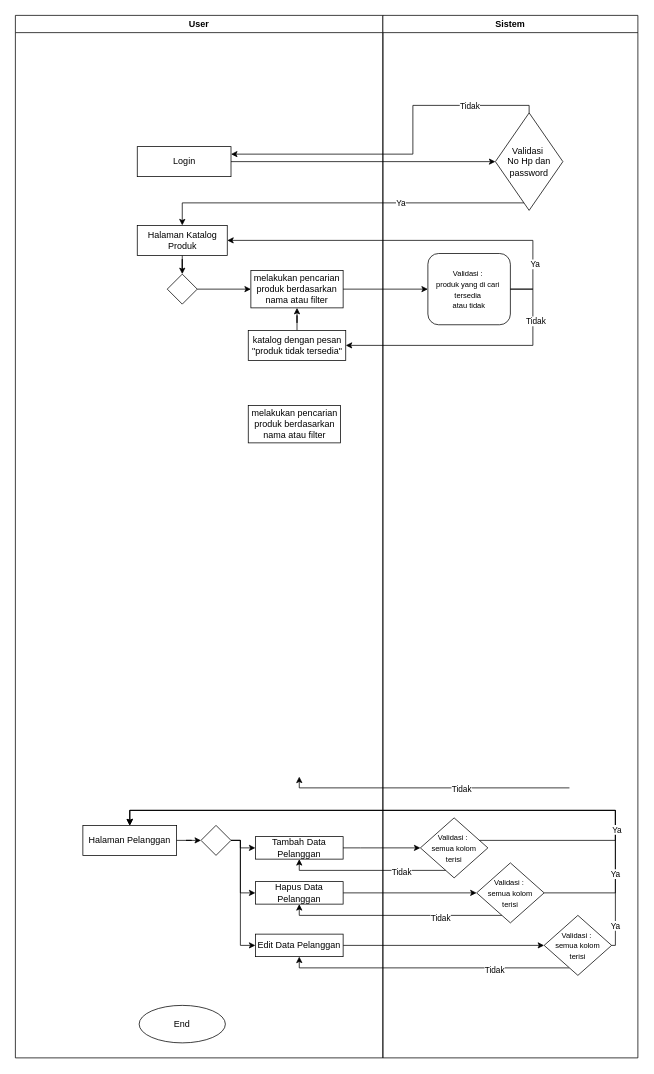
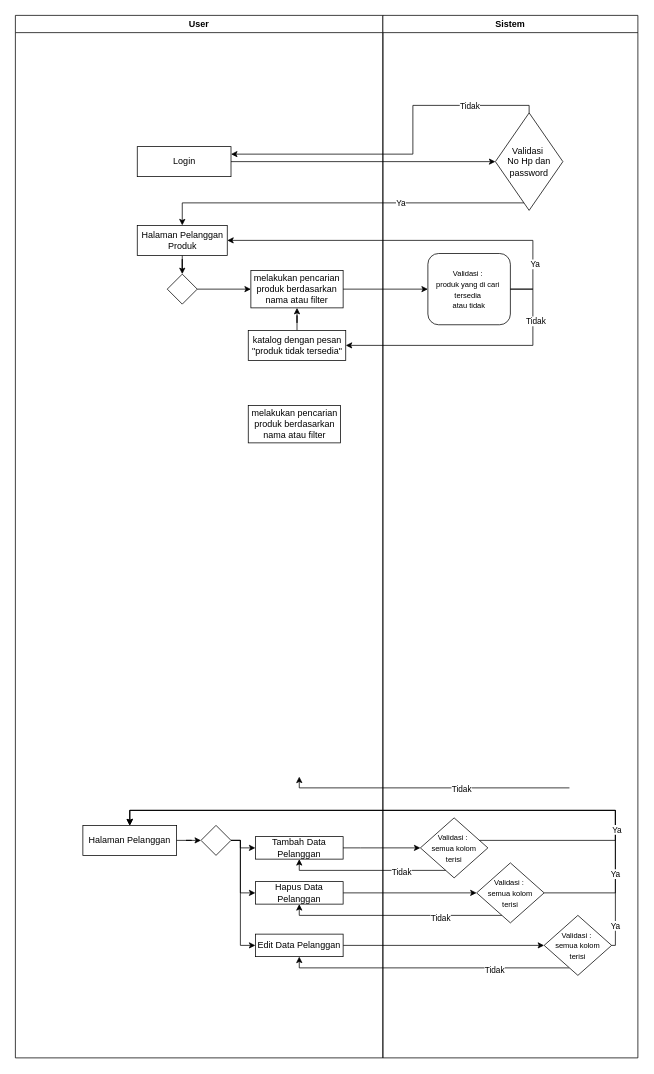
(183, 240) -> (183, 240)
(182, 1024) -> none
